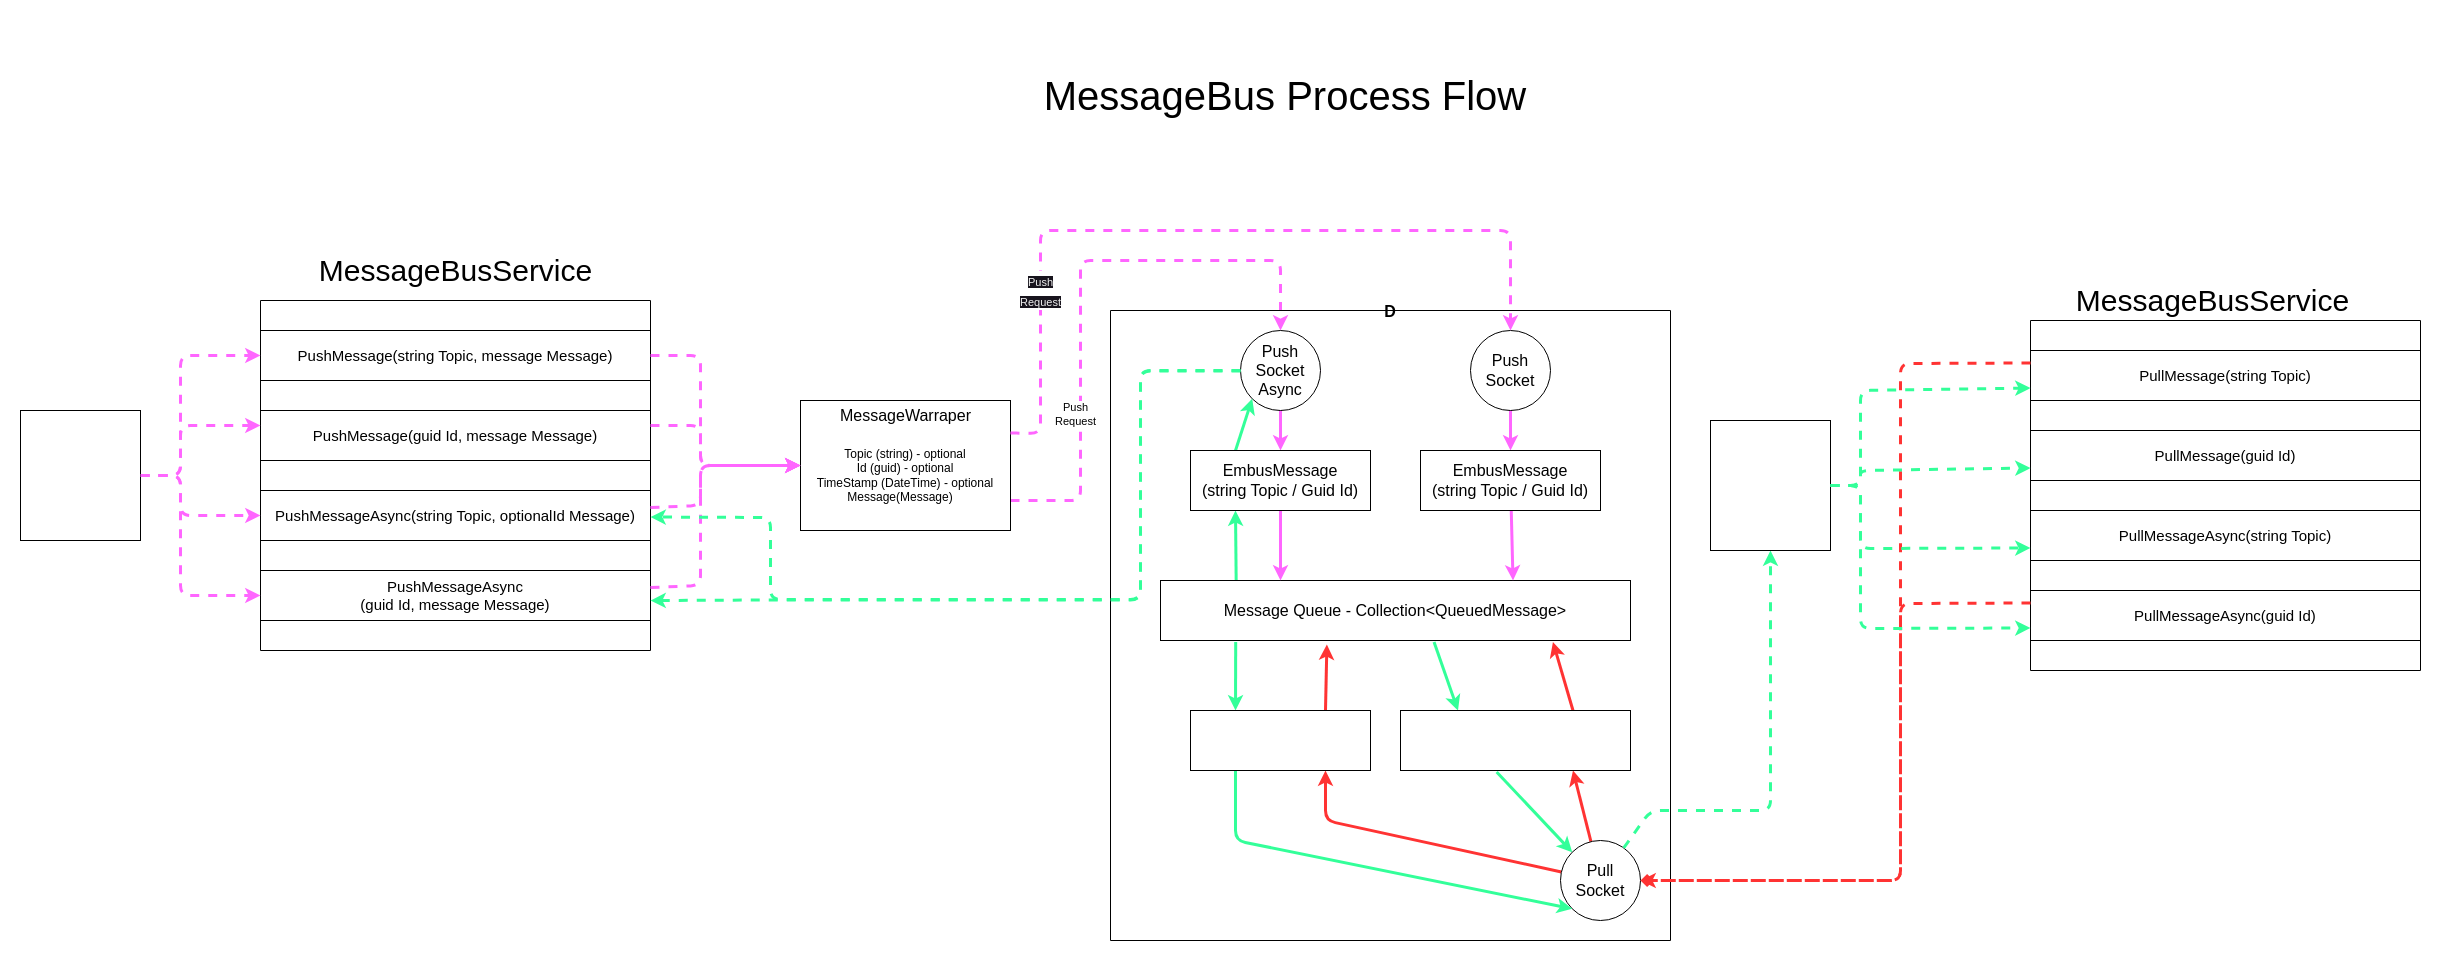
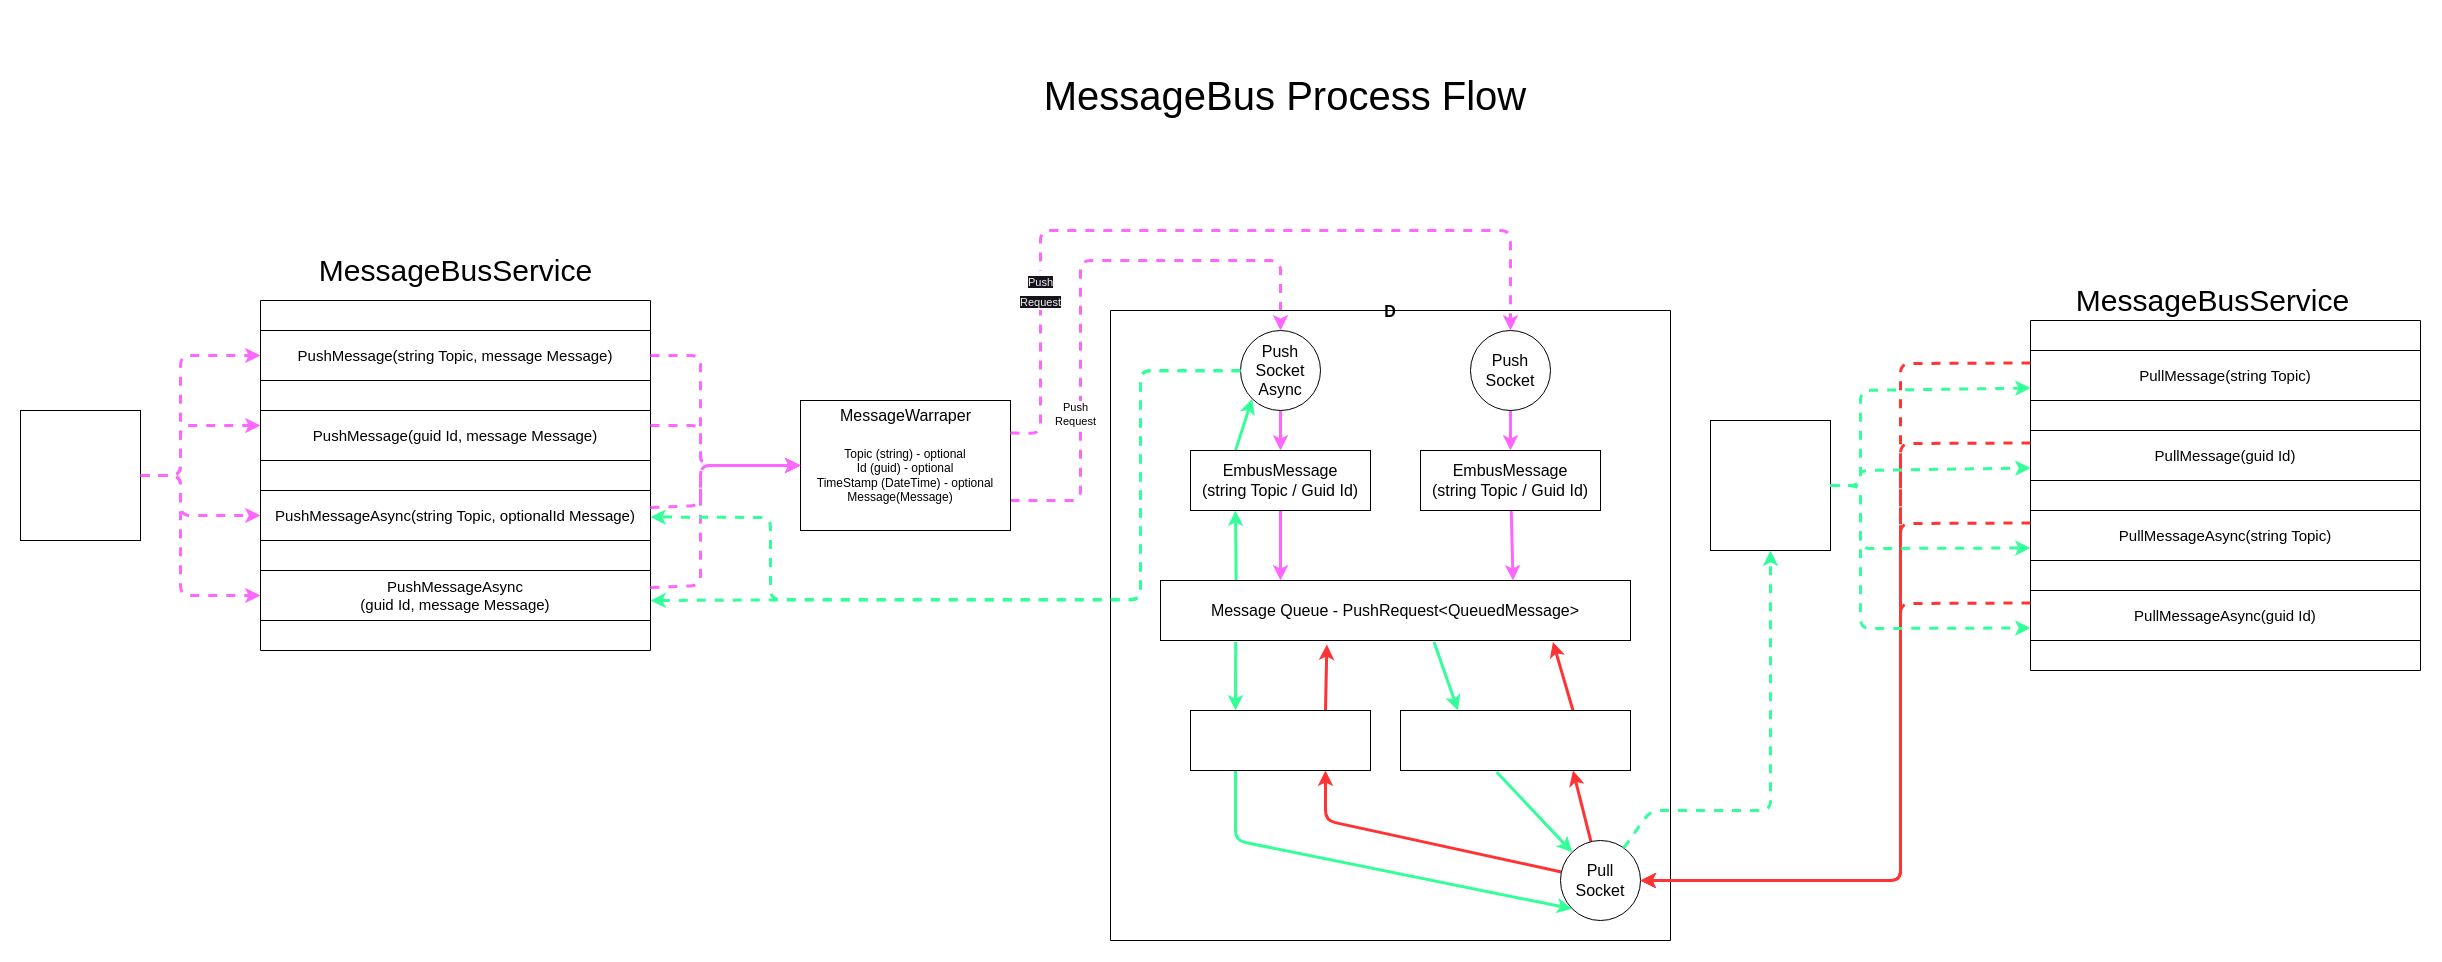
none -> (1967, 443)
(1901, 445) -> (1644, 881)
none -> (1967, 523)
(1902, 607) -> (1902, 607)
(1396, 611) -> (1396, 611)
